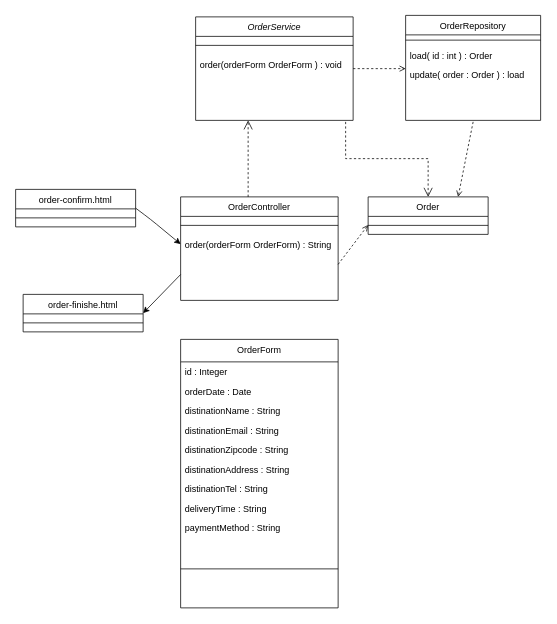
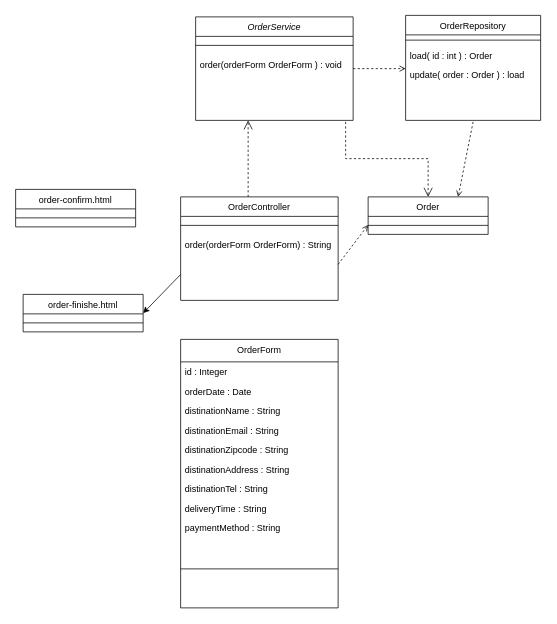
(159, 226) -> none
